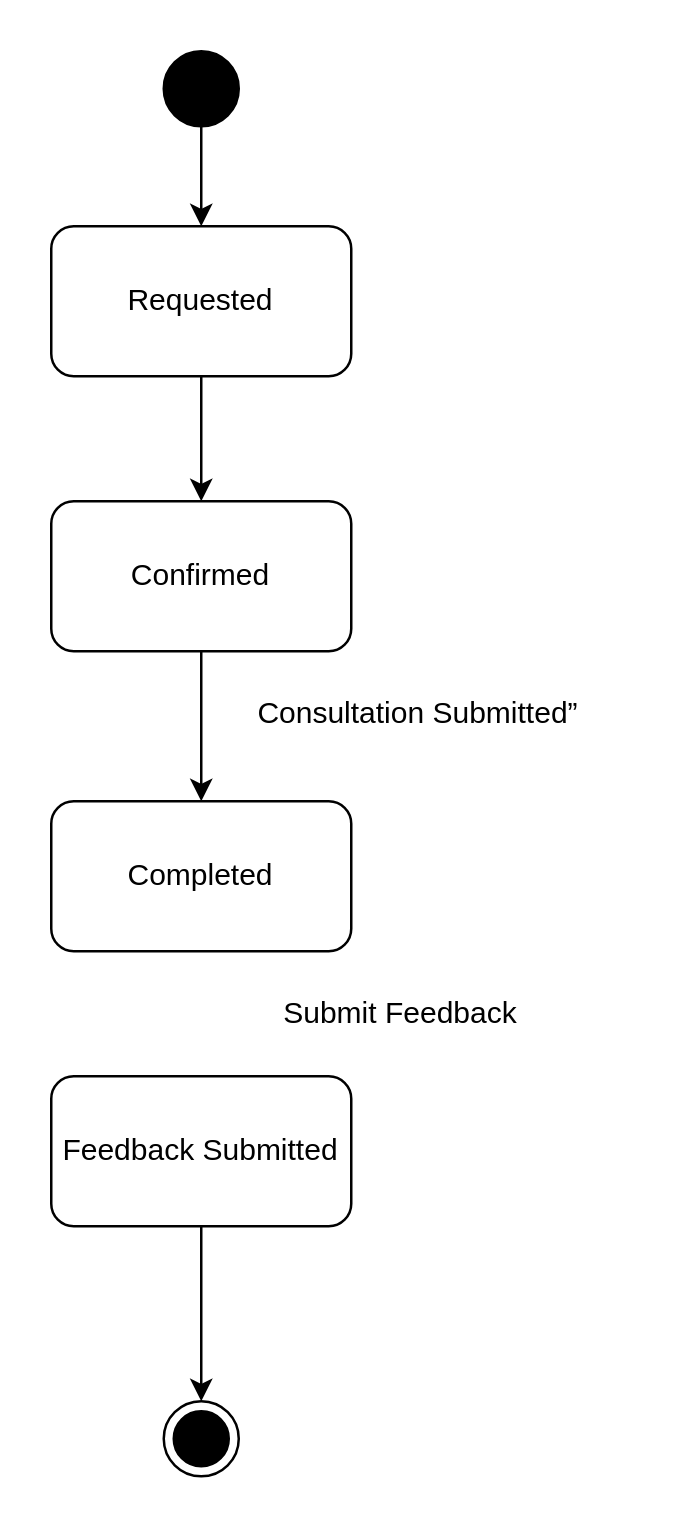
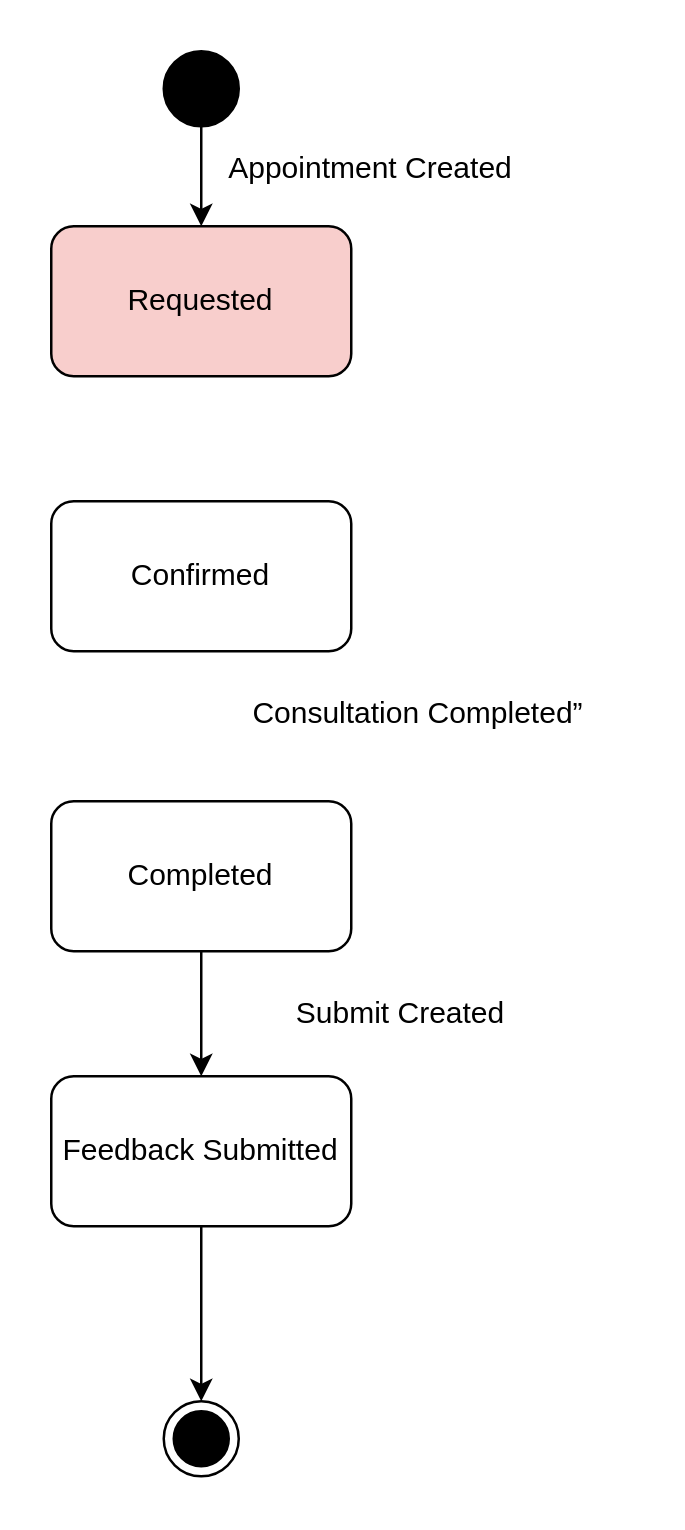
none -> (371, 169)
(201, 301) -> (201, 301)
(201, 430) -> none
(419, 714) -> (419, 714)
(201, 718) -> none
none -> (201, 1005)
(401, 1014) -> (401, 1014)
